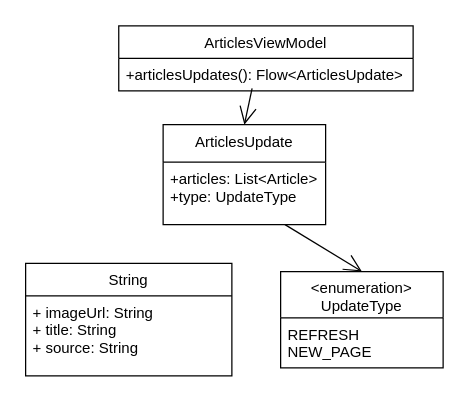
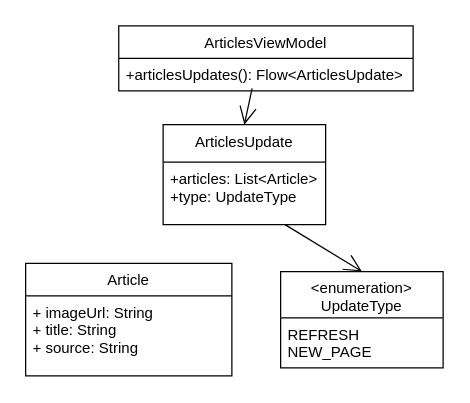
(128, 280) -> (128, 280)
